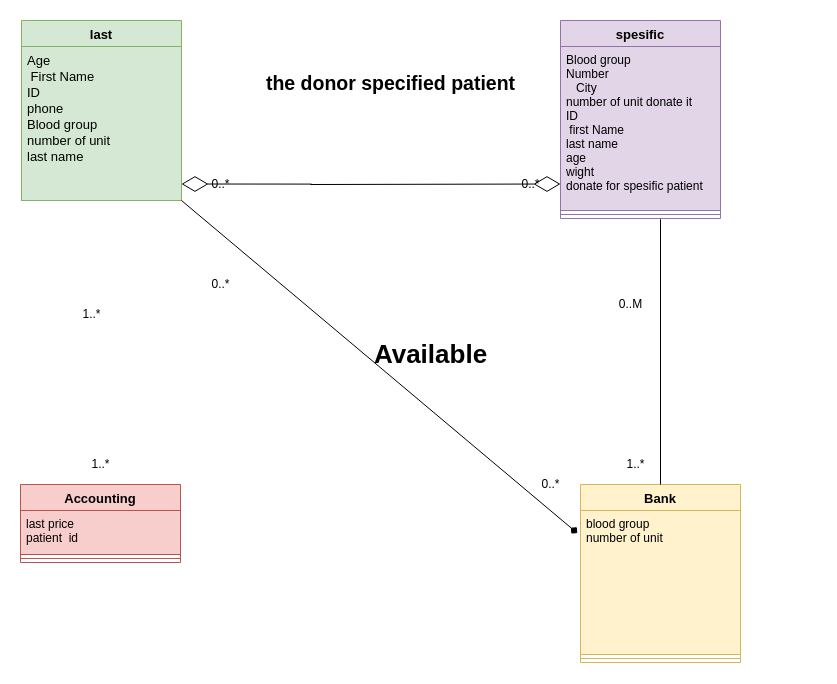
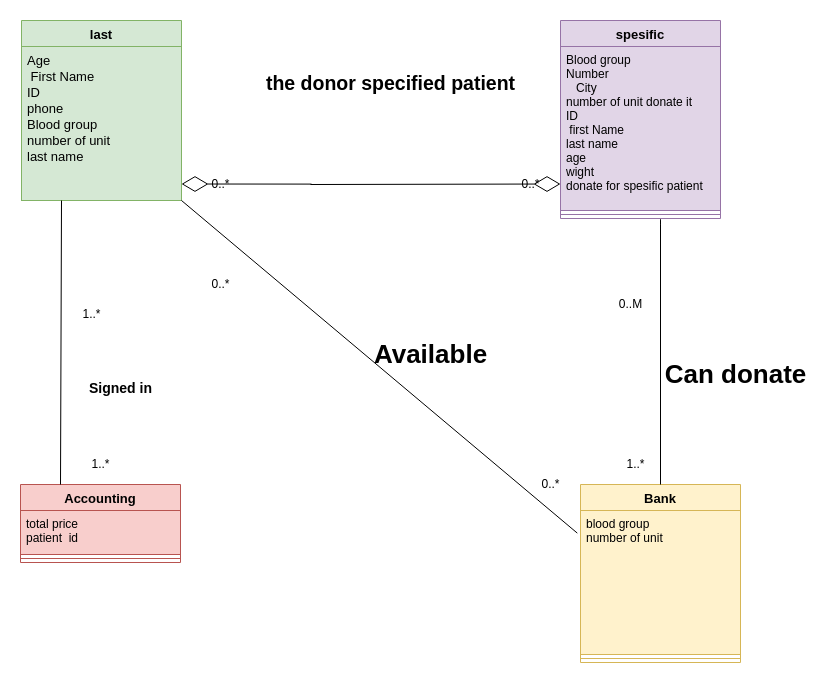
none -> (61, 344)
none -> (736, 375)
none -> (121, 385)
(55, 524) -> (58, 524)
(571, 528) -> (573, 530)
